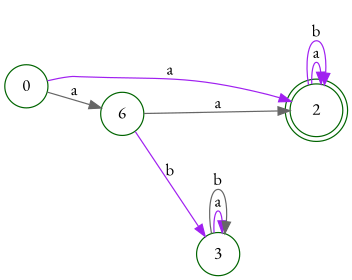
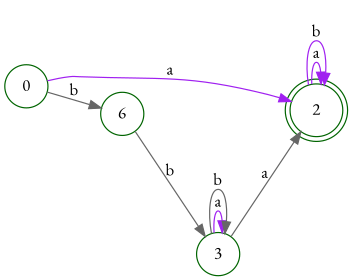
(74, 90) -> (74, 90)
(211, 112) -> (263, 189)
(167, 179) -> (167, 179)
